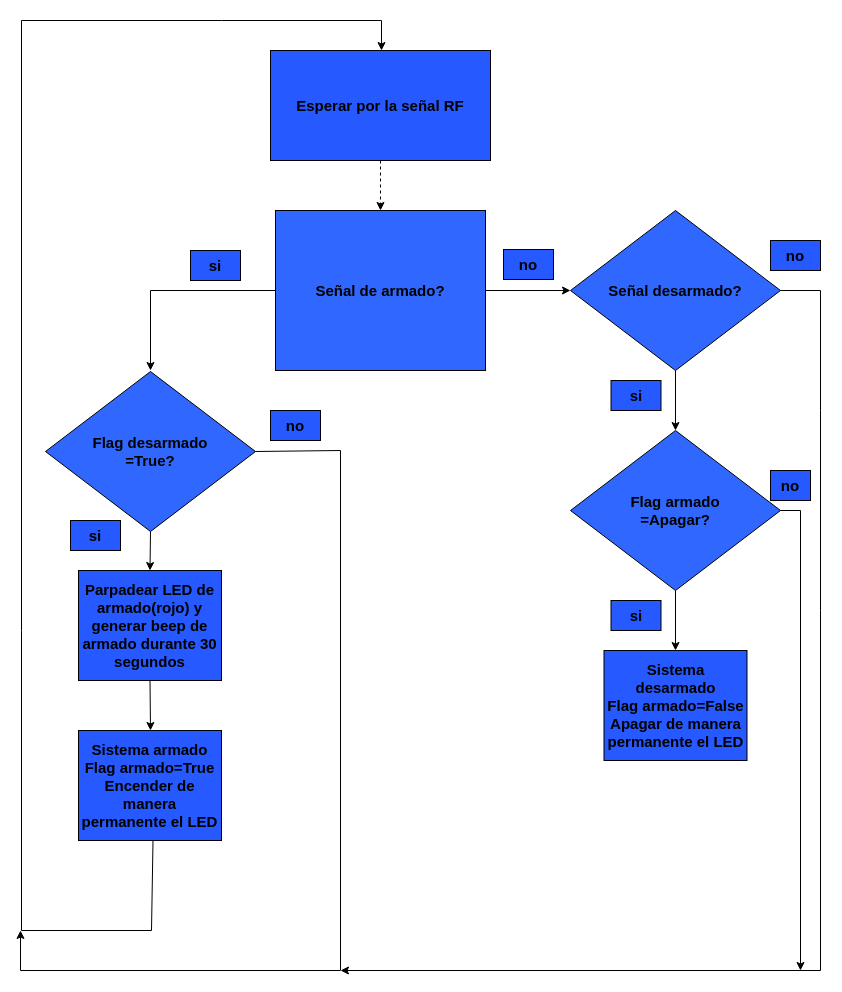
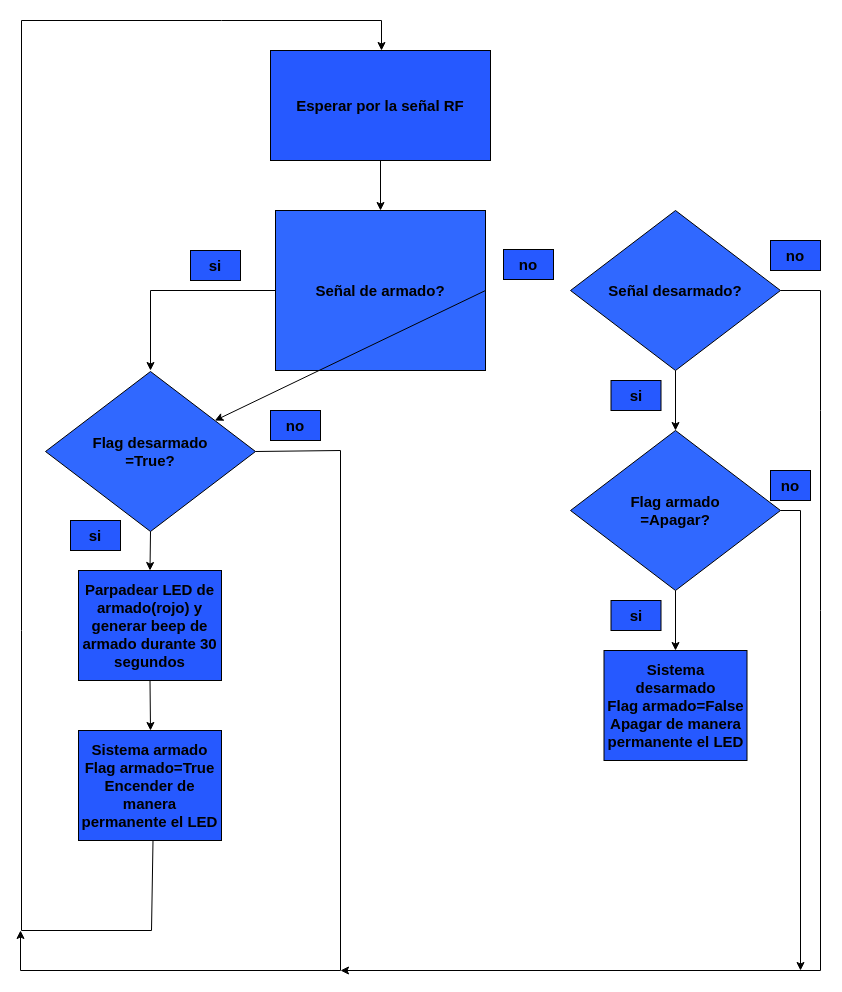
(381, 183) -> (381, 183)
(525, 291) -> (354, 354)
